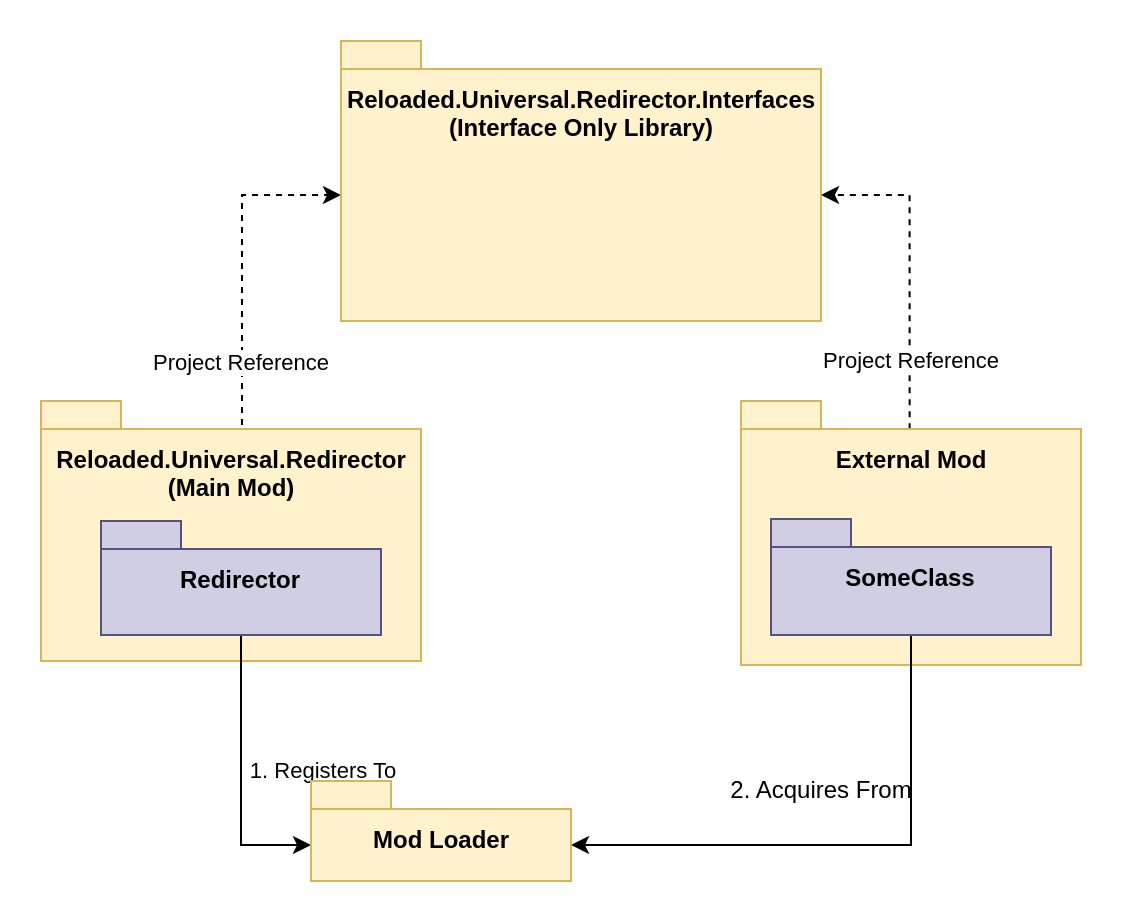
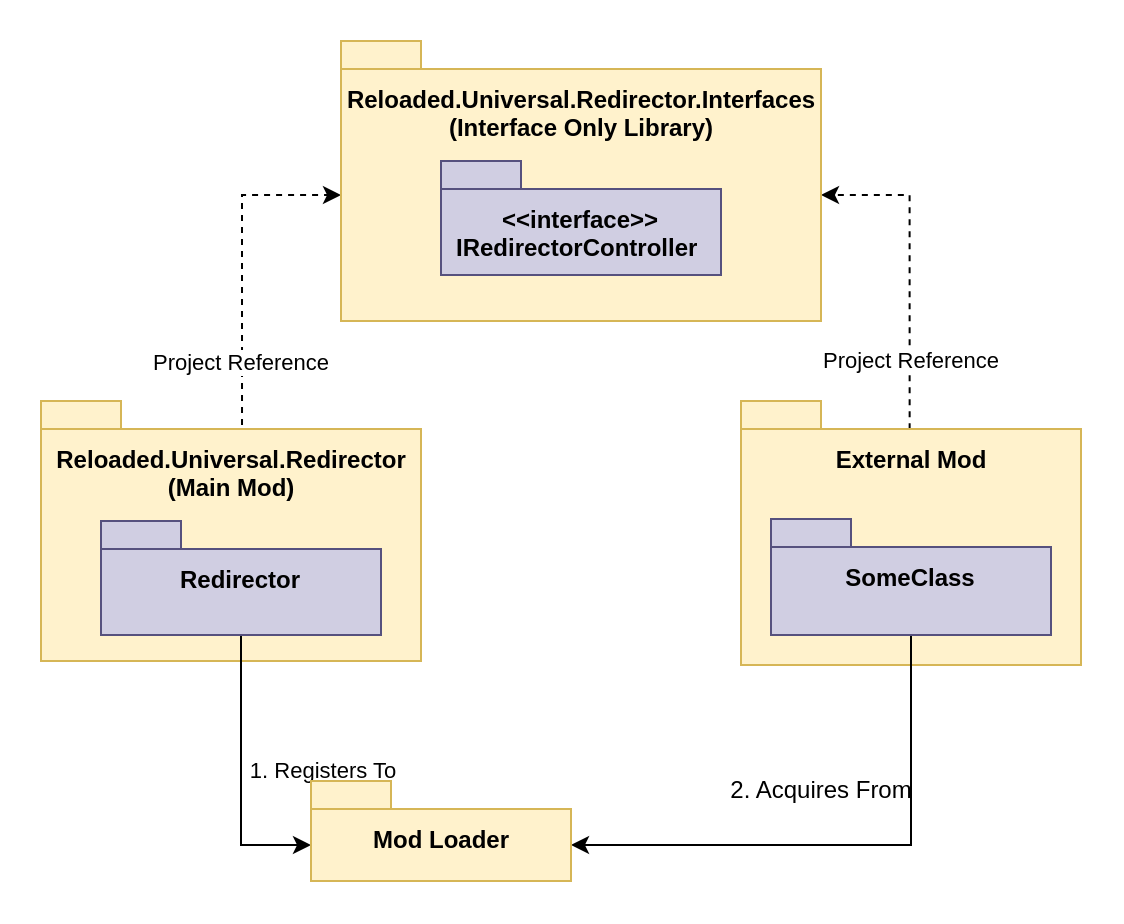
none -> (581, 218)
